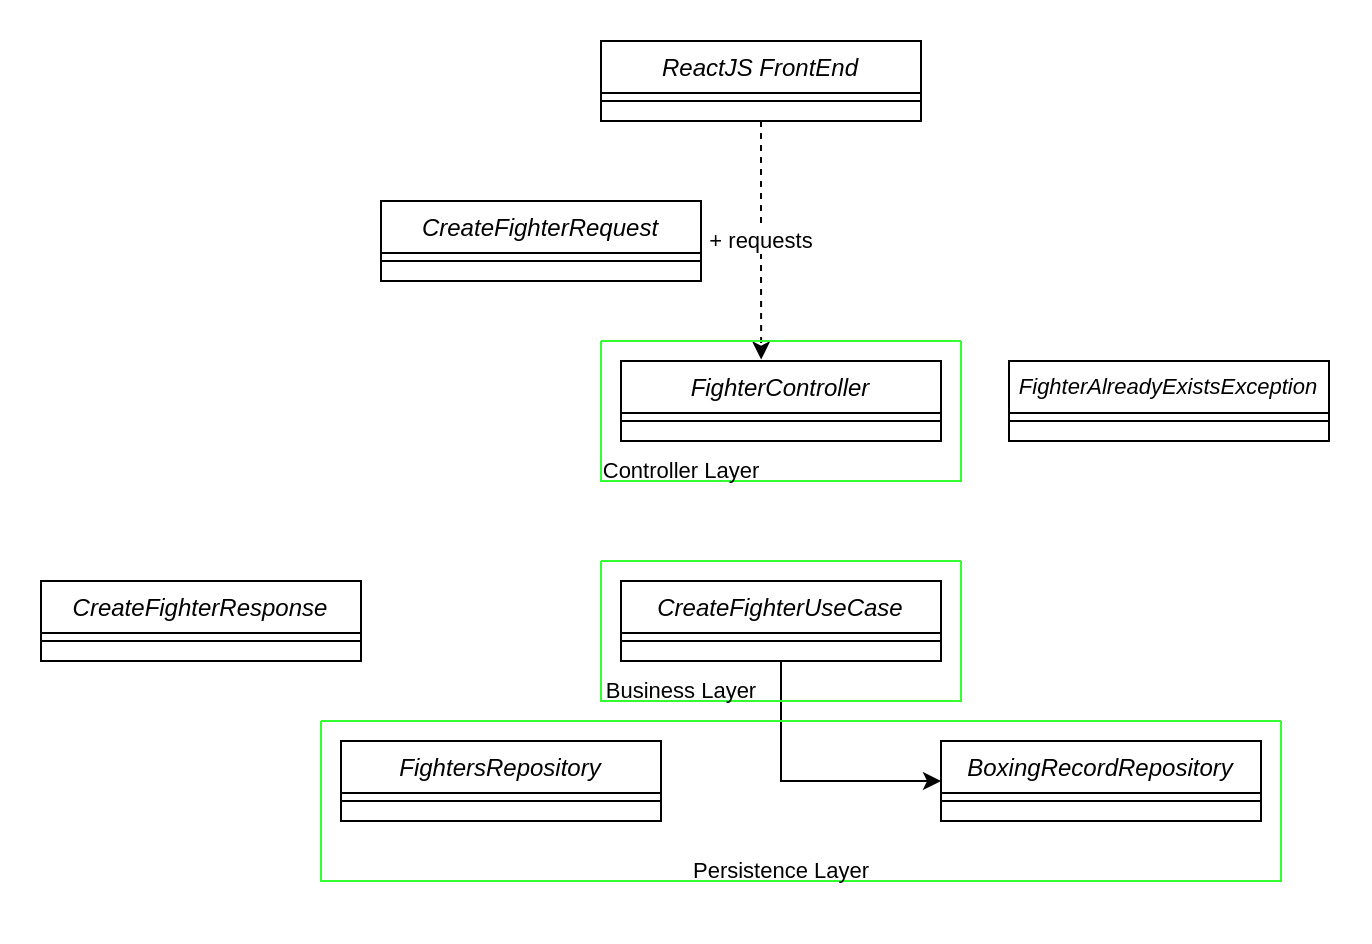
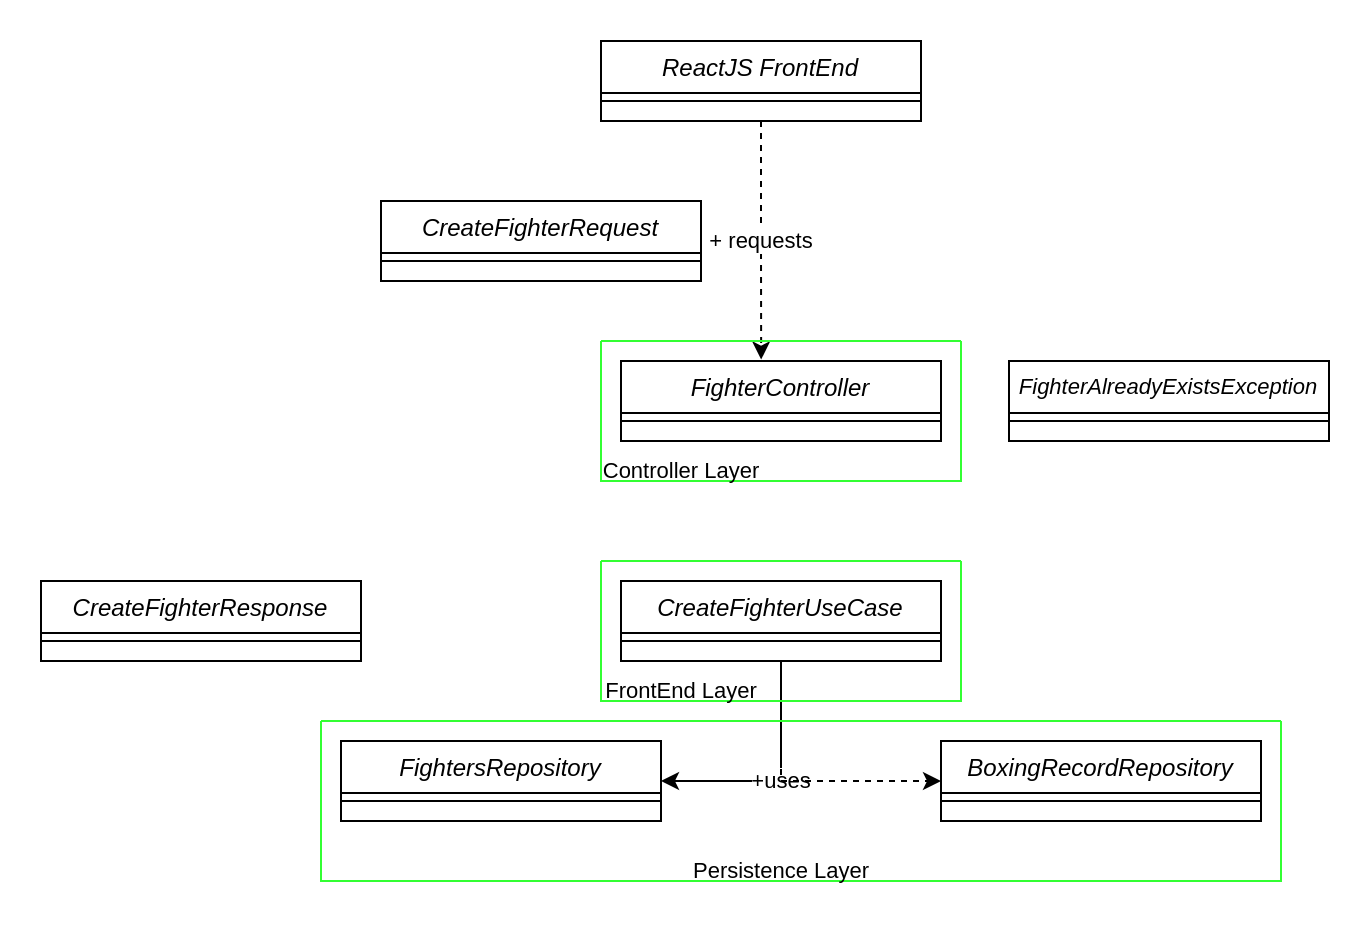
(682, 691) -> (682, 691)
none -> (726, 781)
(854, 781) -> (854, 781)
